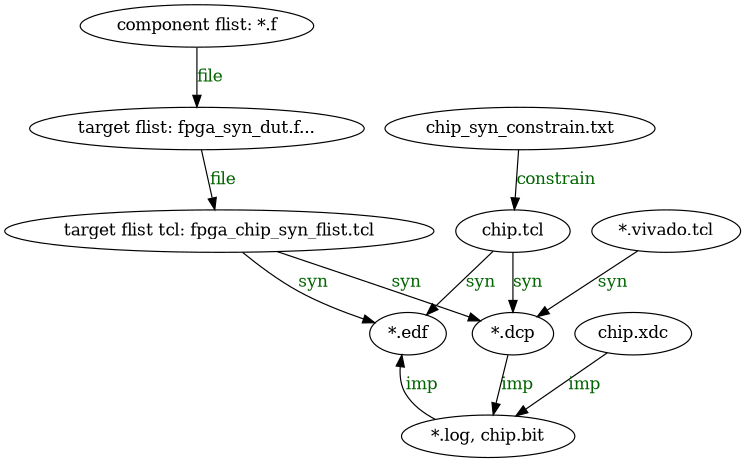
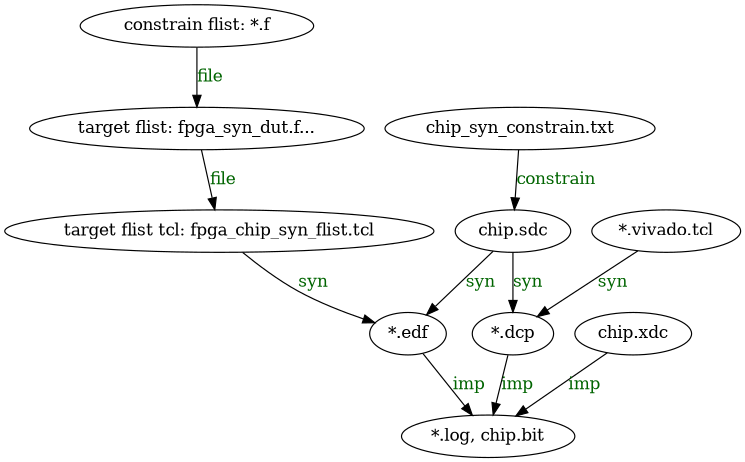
(197, 26) -> (197, 26)
(513, 231) -> (513, 231)
(373, 284) -> none
(409, 398) -> (444, 380)
